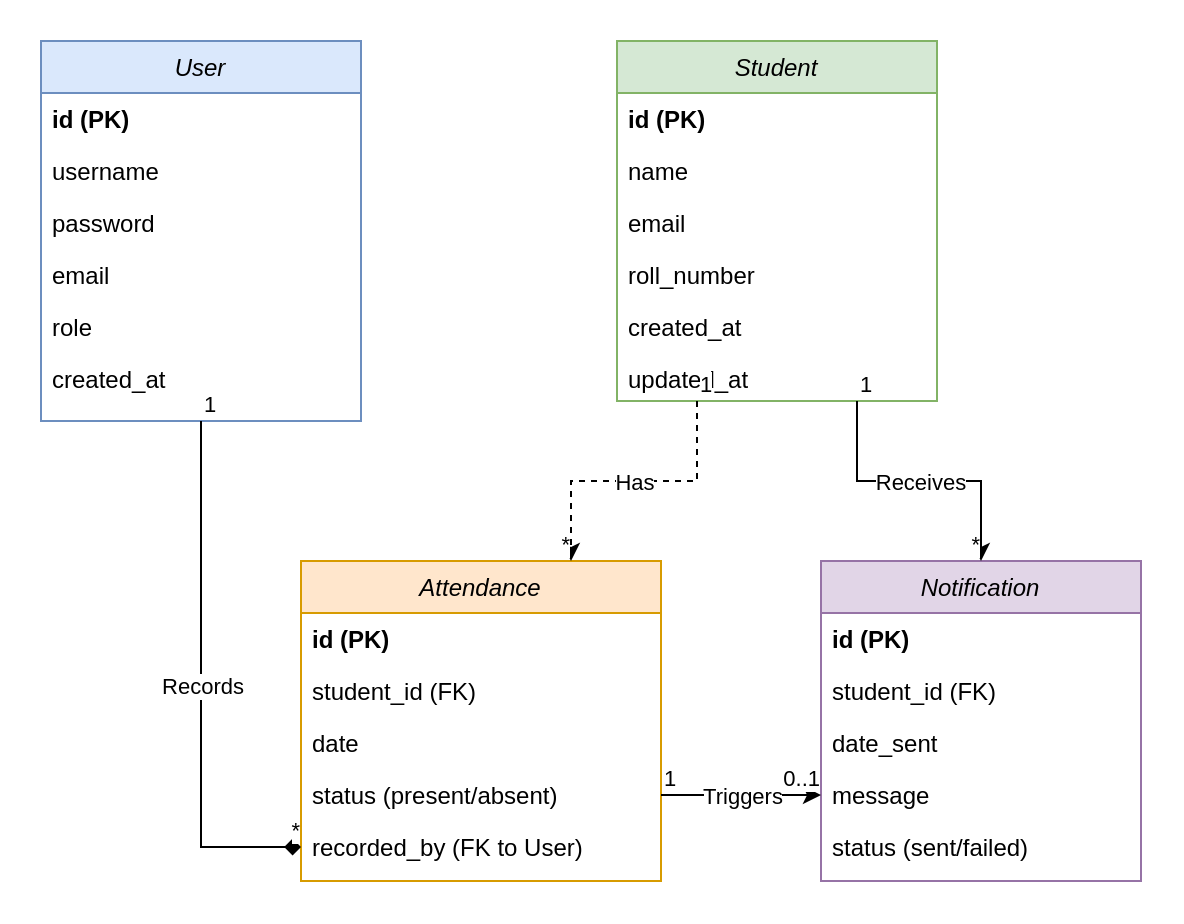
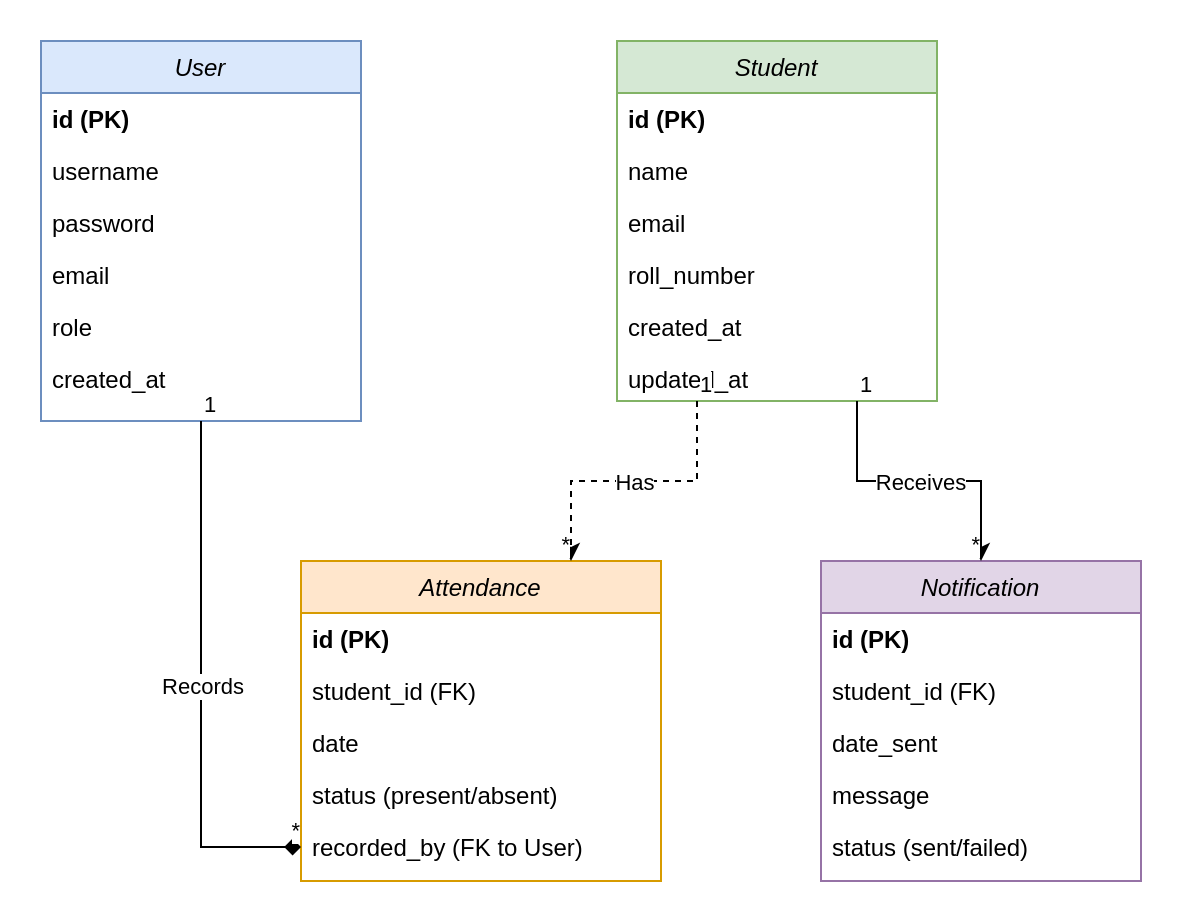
(736, 795) -> none
